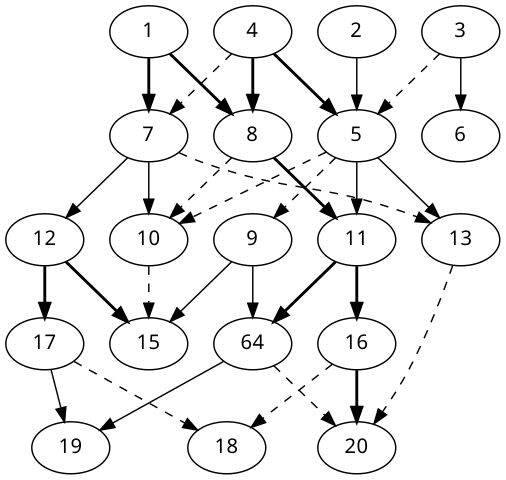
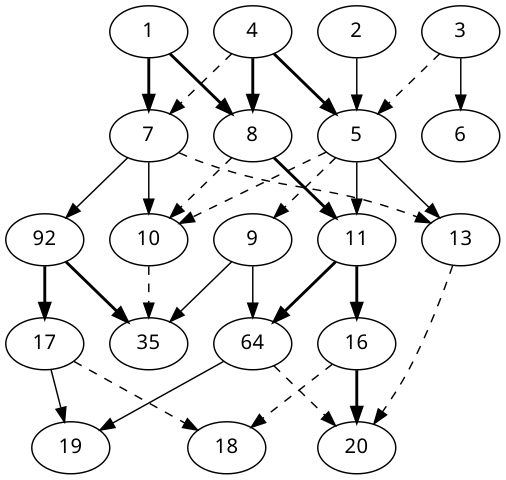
(45, 240) -> (45, 240)
(149, 344) -> (149, 344)
